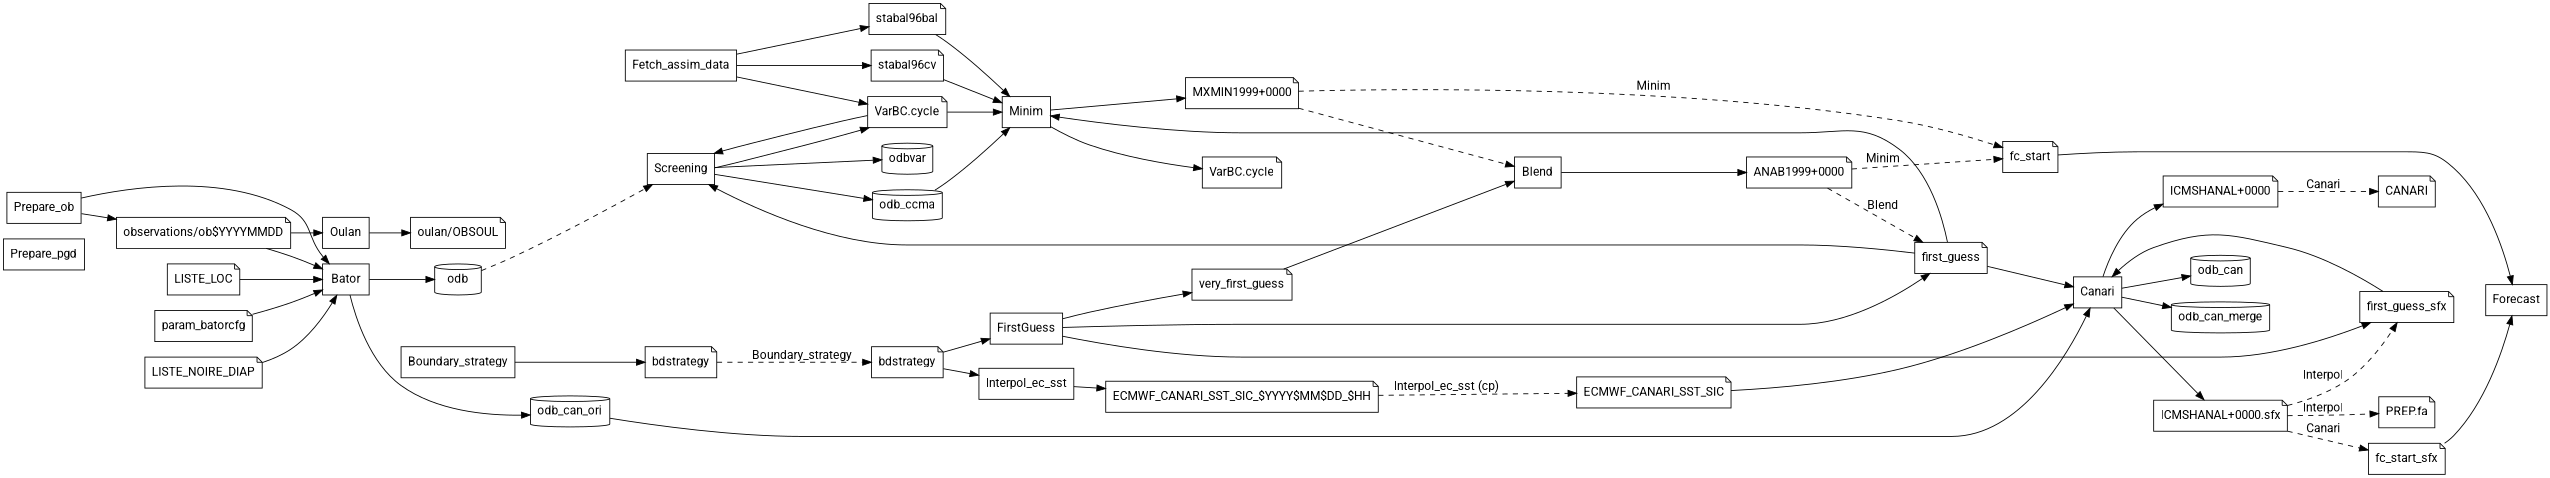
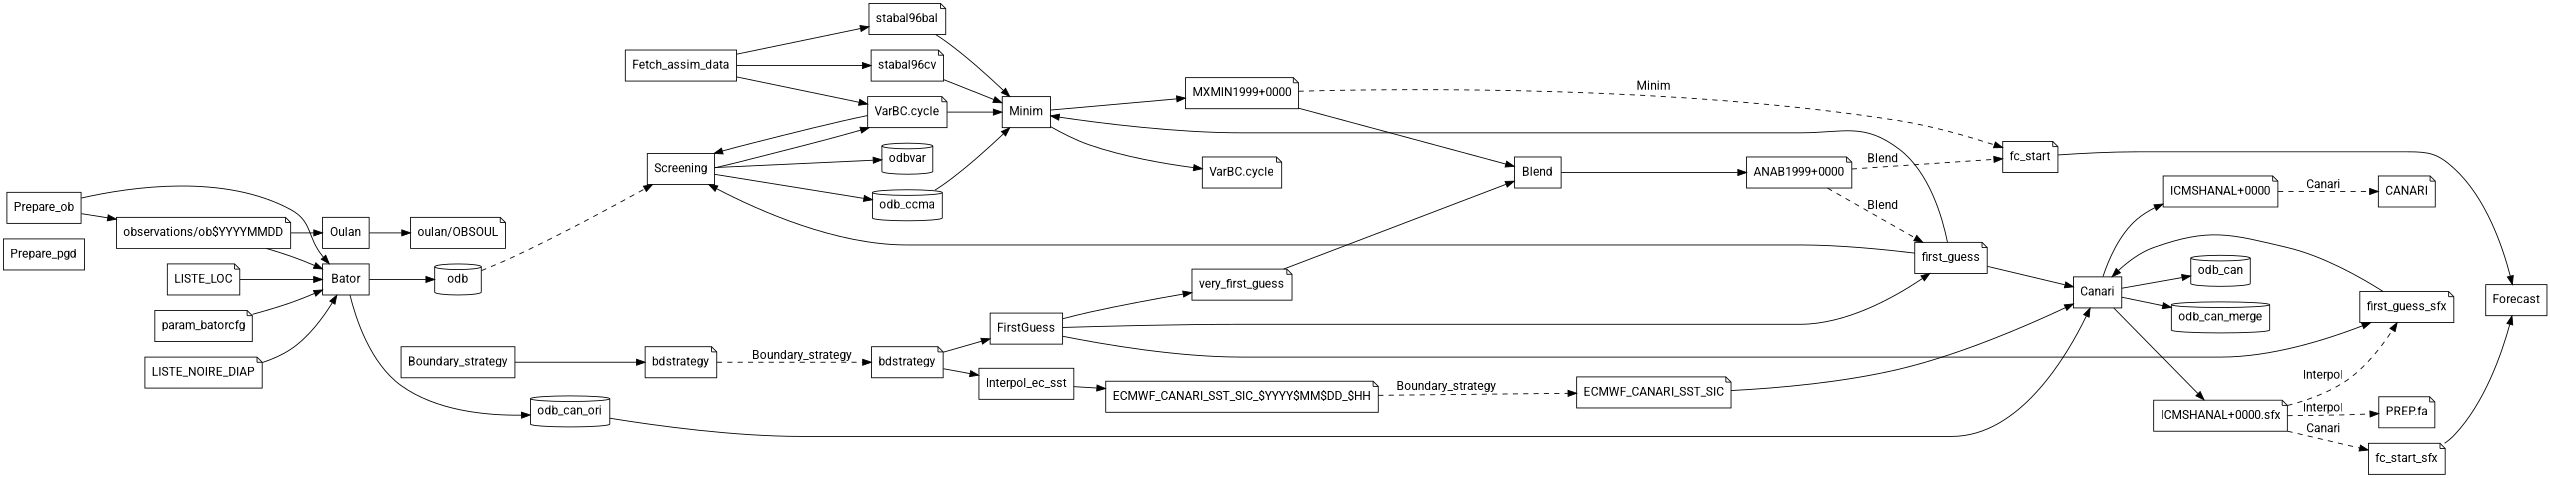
(1413, 139) -> (1413, 139)
(1883, 159) -> (1883, 159)
(1446, 387) -> (1446, 387)
